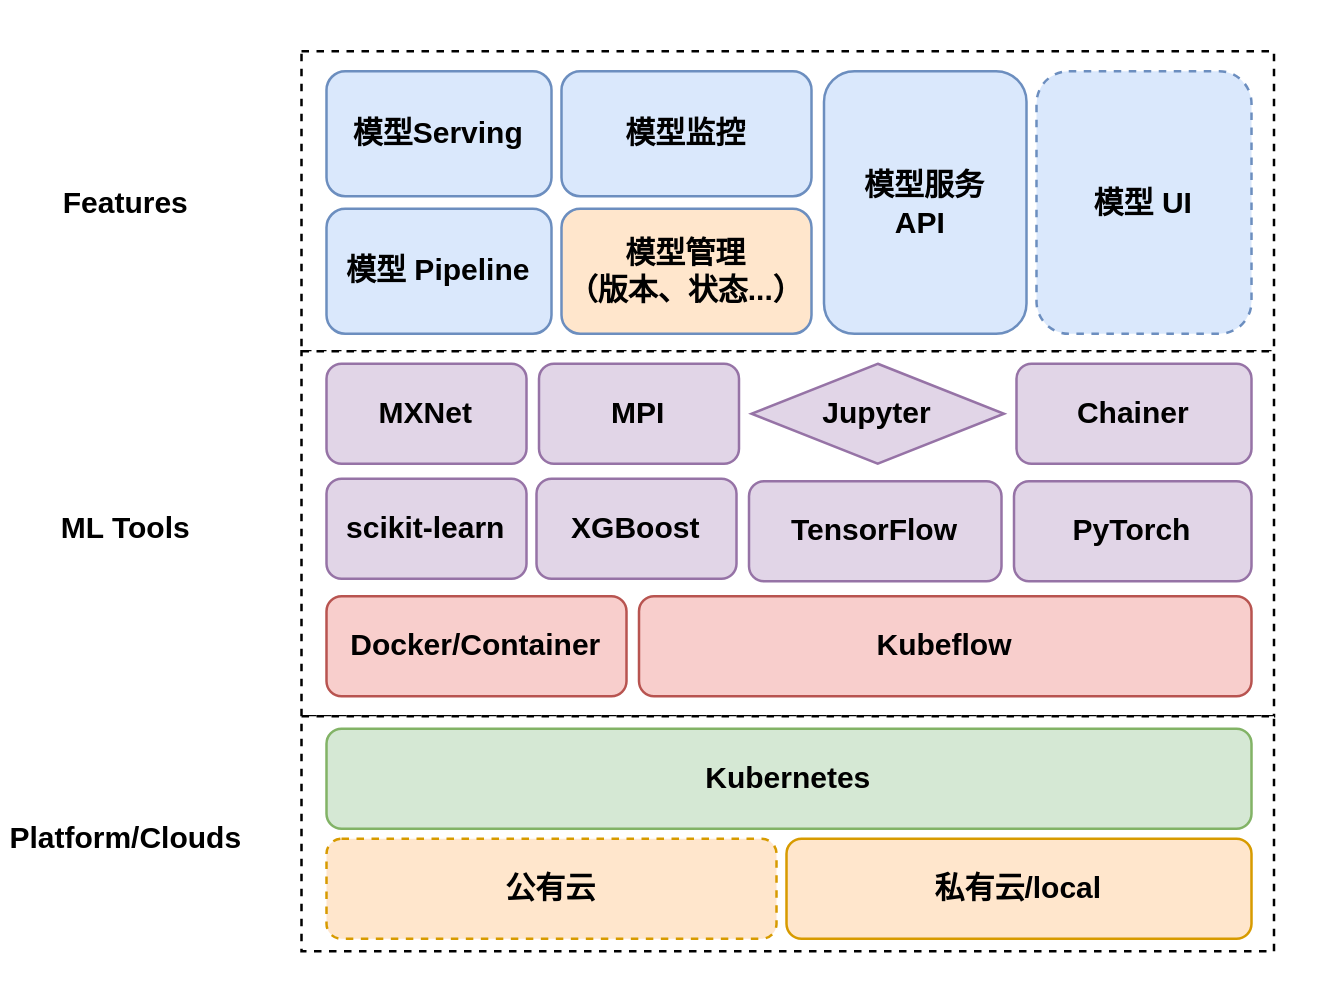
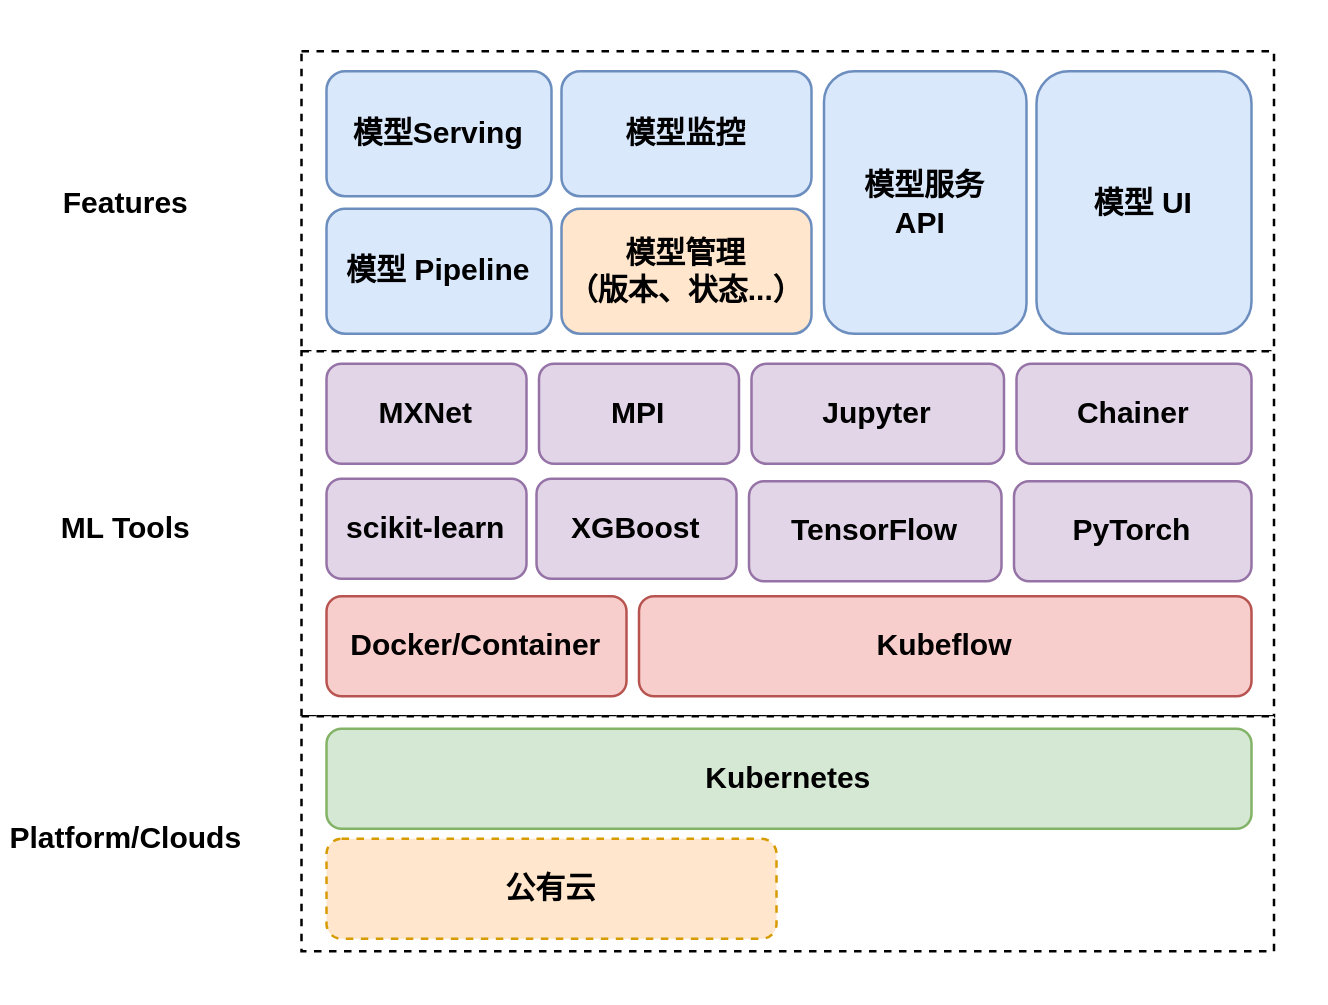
(1144, 203) -> (1144, 203)
(878, 414) -> (878, 414)
(1019, 889) -> none
